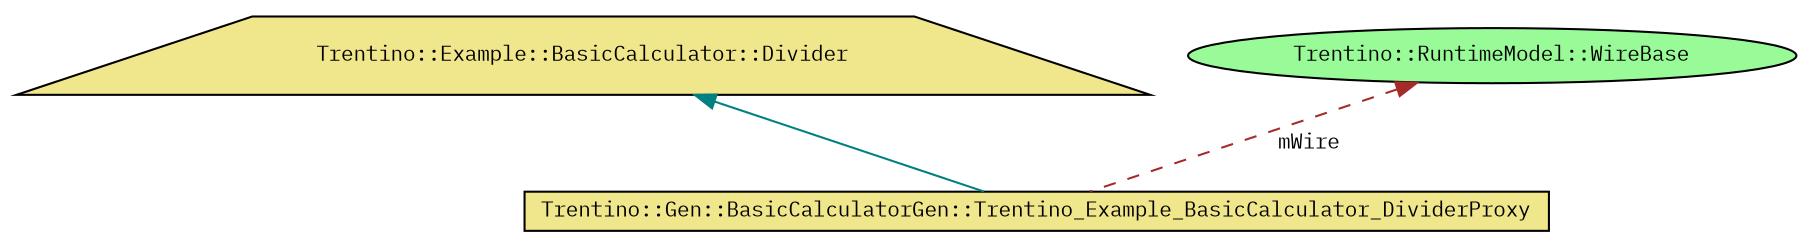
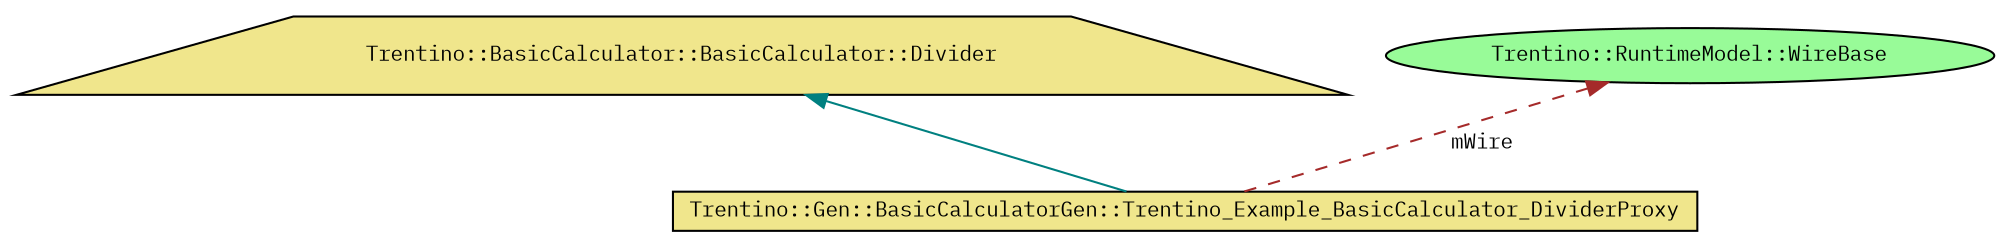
(583, 56) -> (682, 56)
